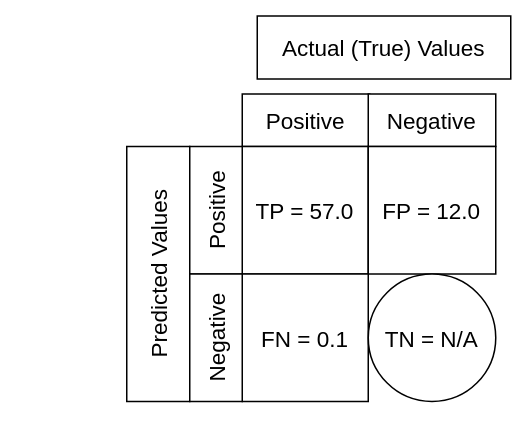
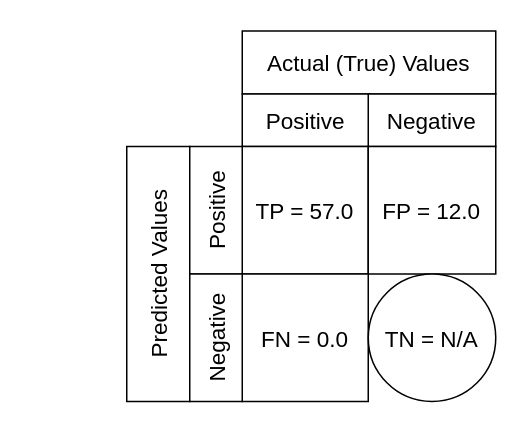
(384, 47) -> (369, 62)
(305, 338) -> (305, 338)
